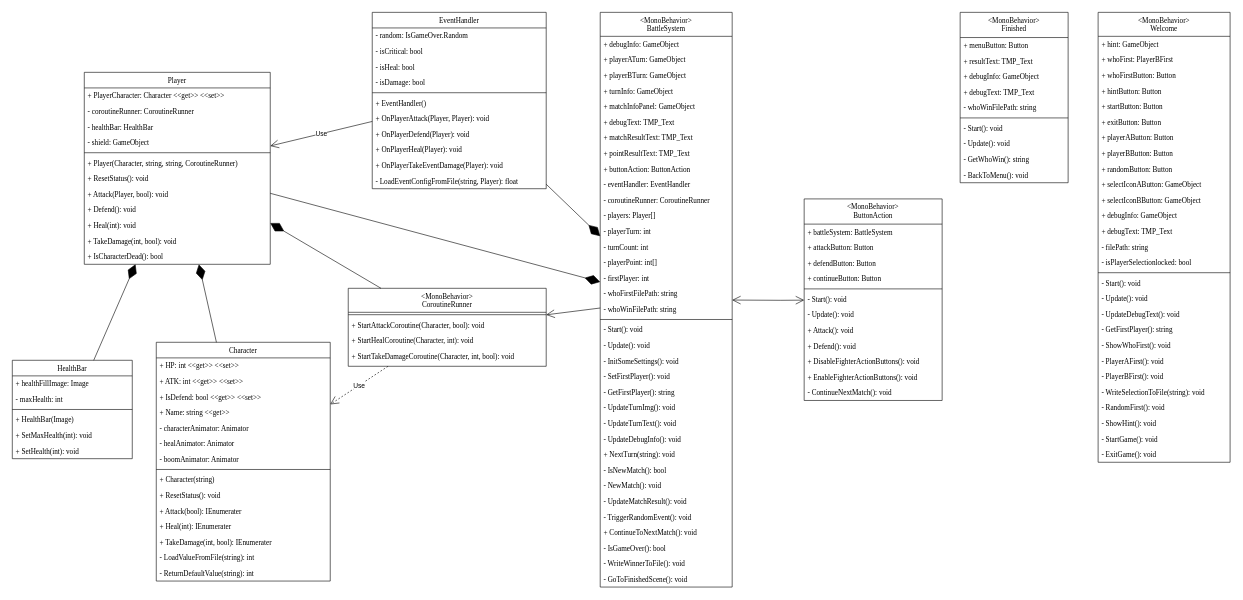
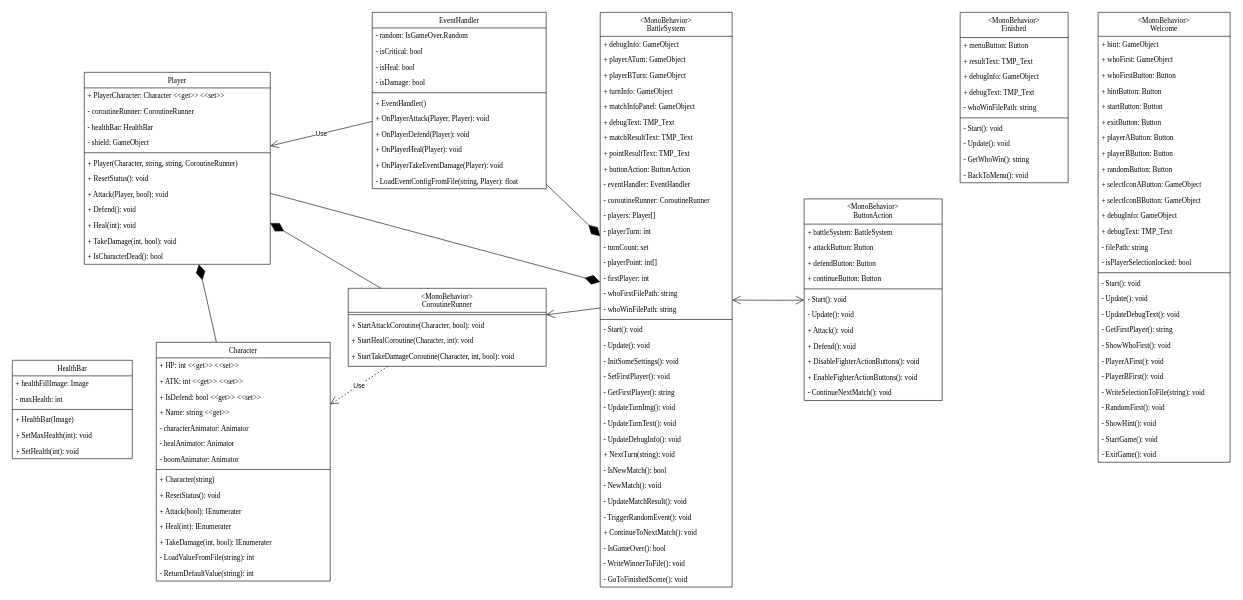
(1144, 60) -> (1142, 60)
(632, 247) -> (633, 247)
(111, 320) -> none
